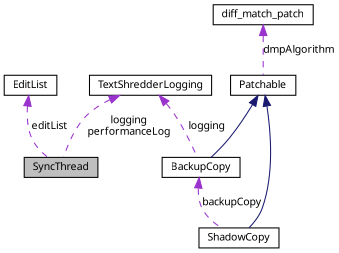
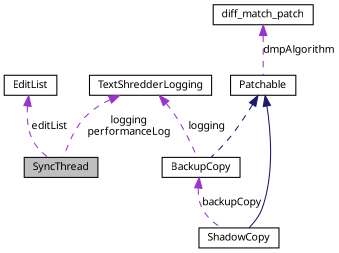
(234, 133) -> (234, 133)
